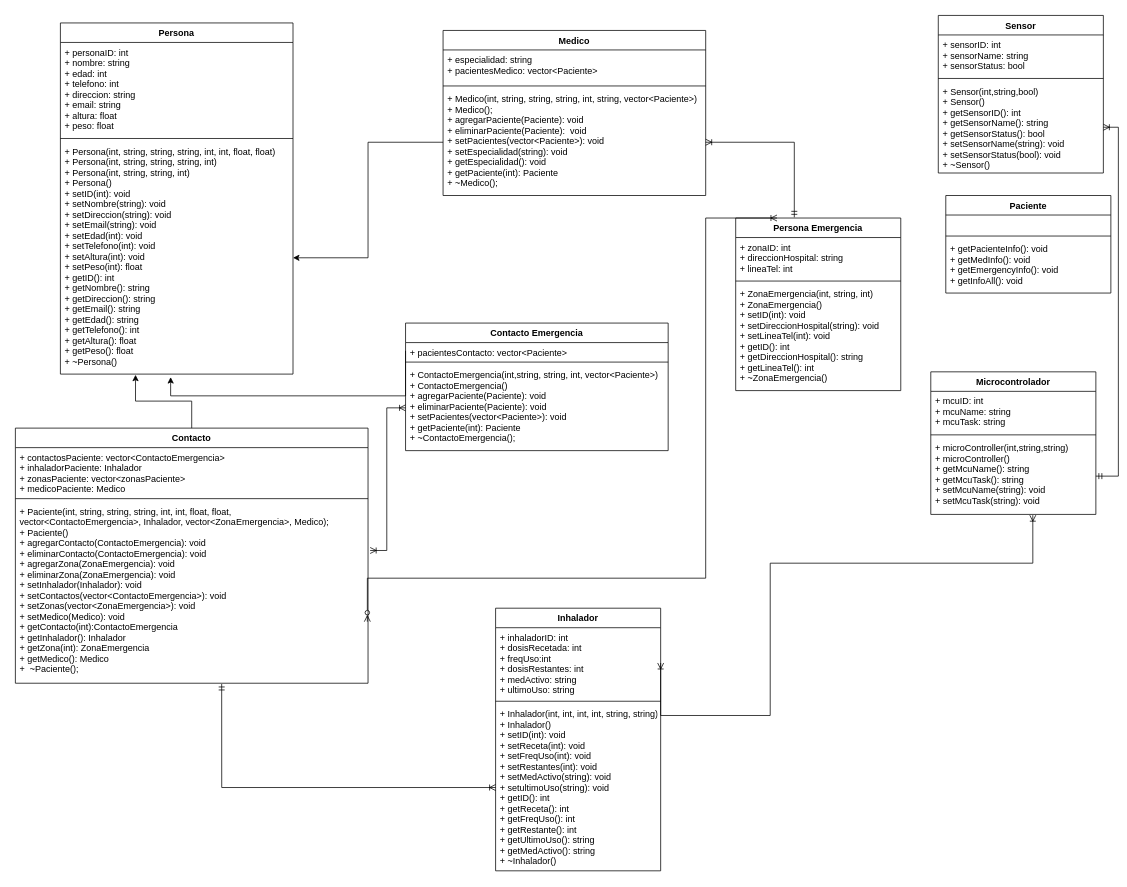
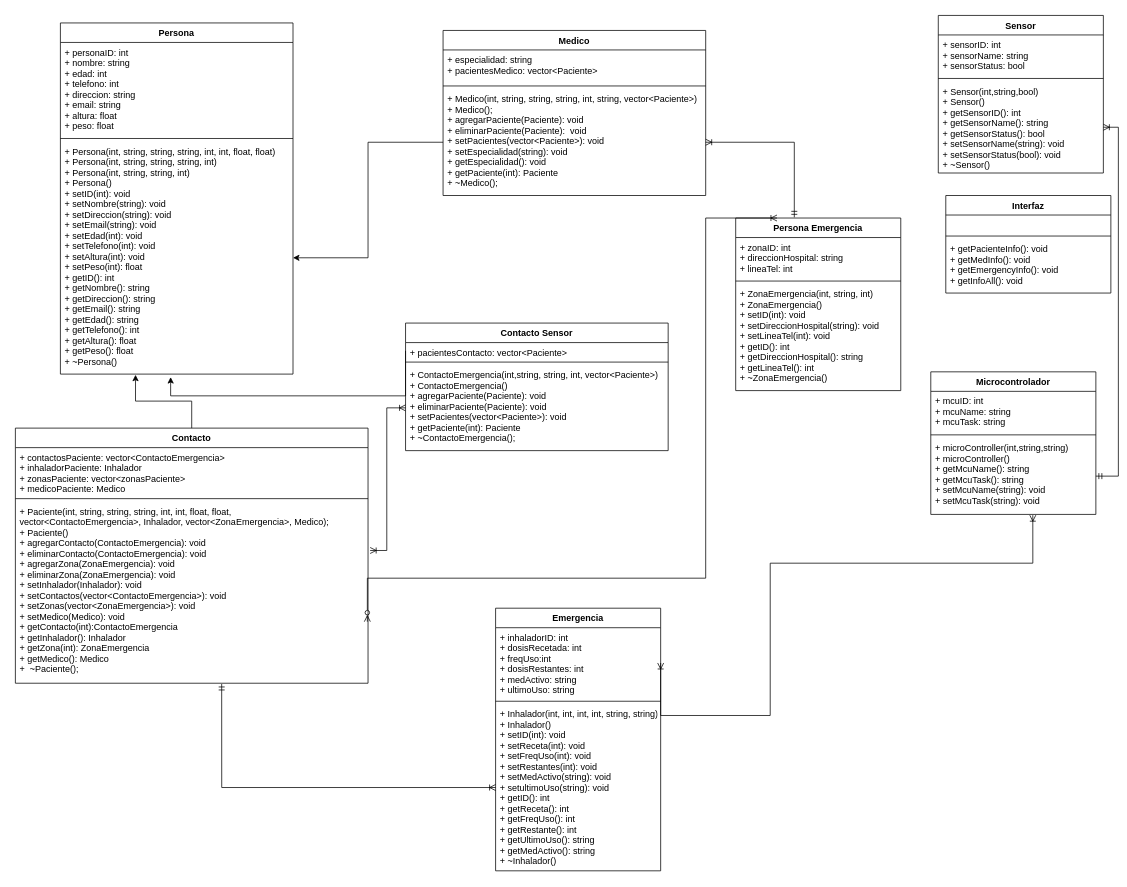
(1028, 206) -> (1028, 206)
(536, 333) -> (536, 333)
(578, 618) -> (578, 618)
